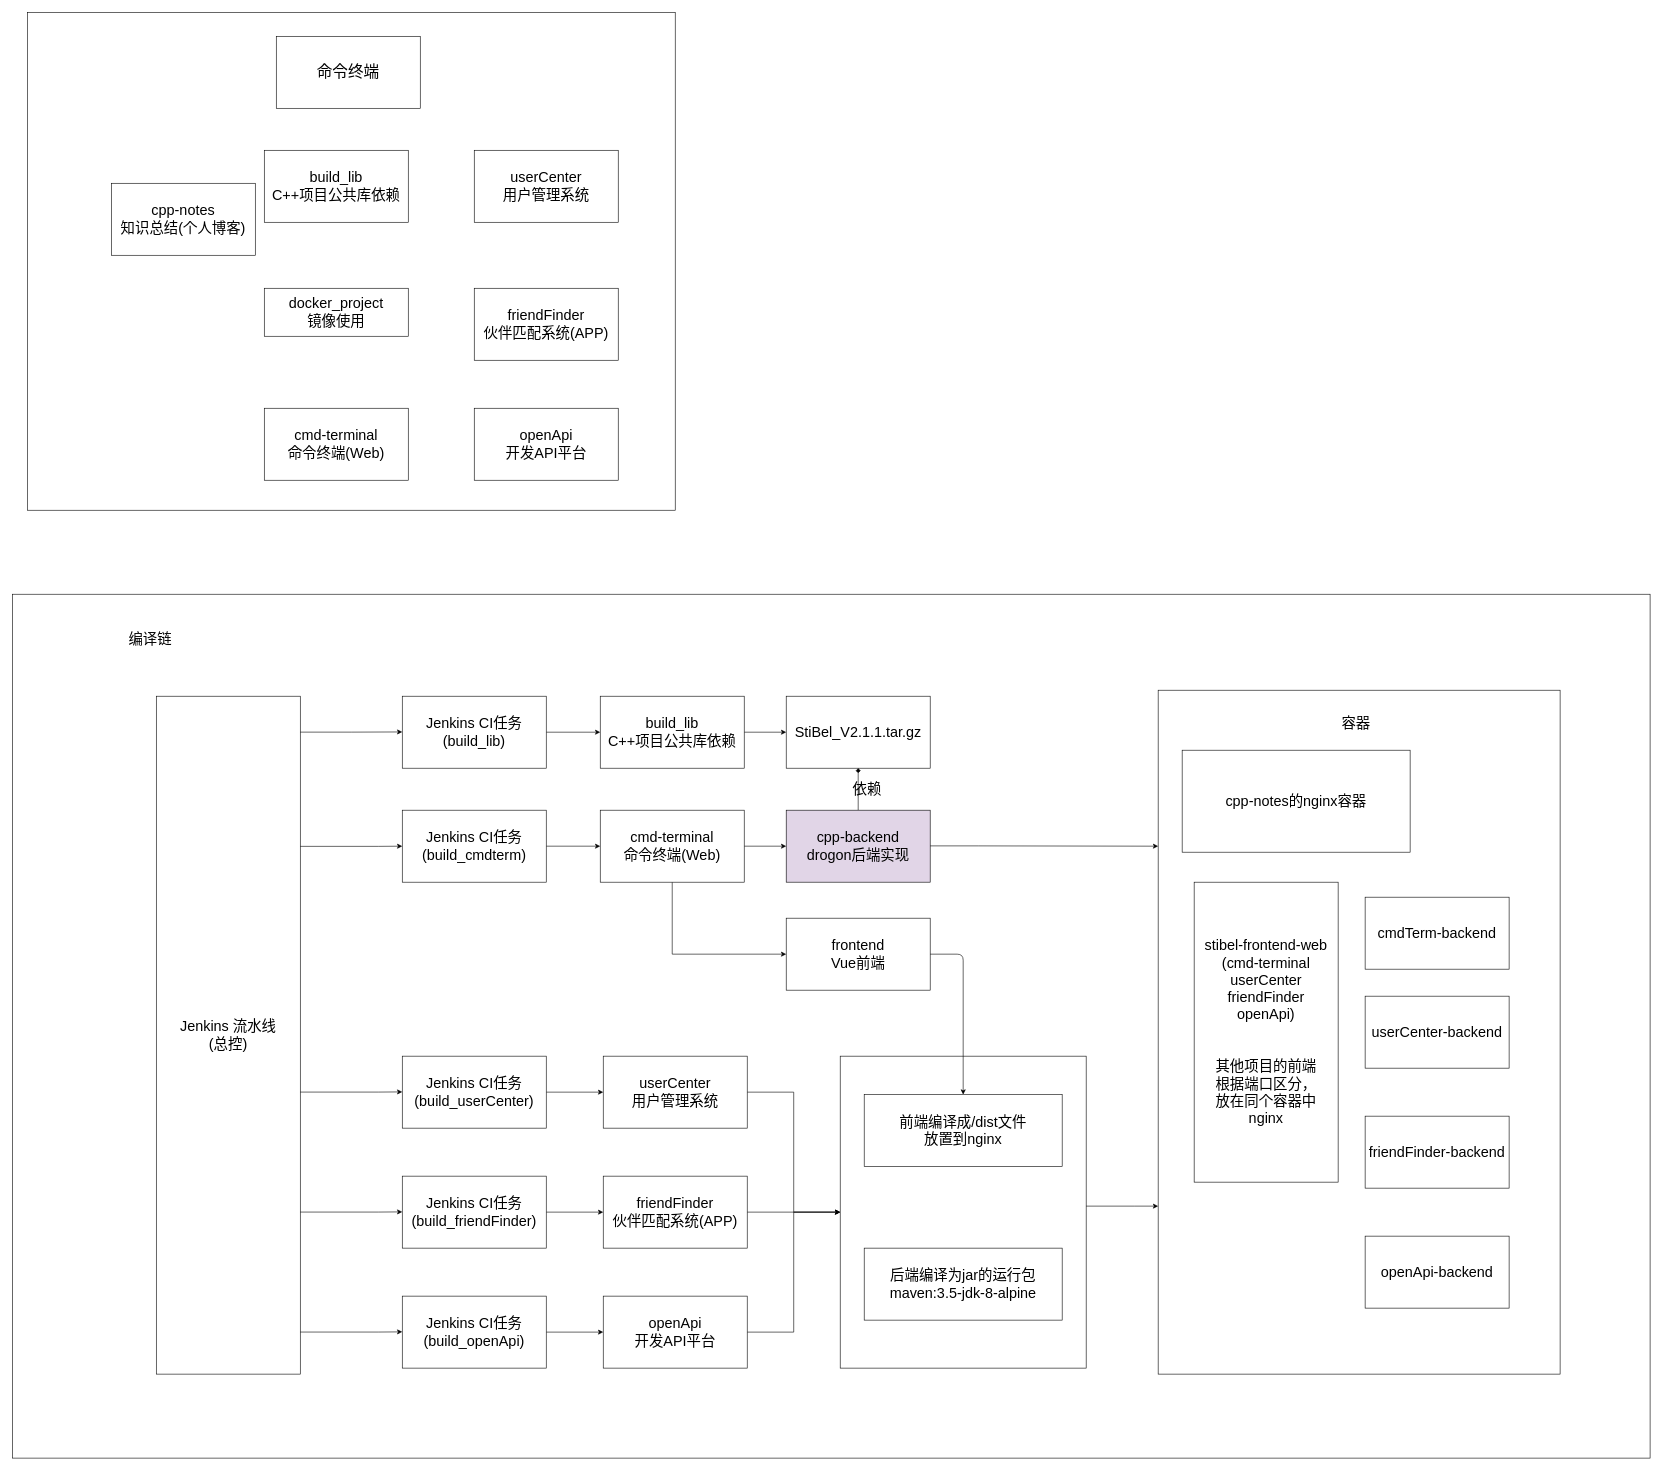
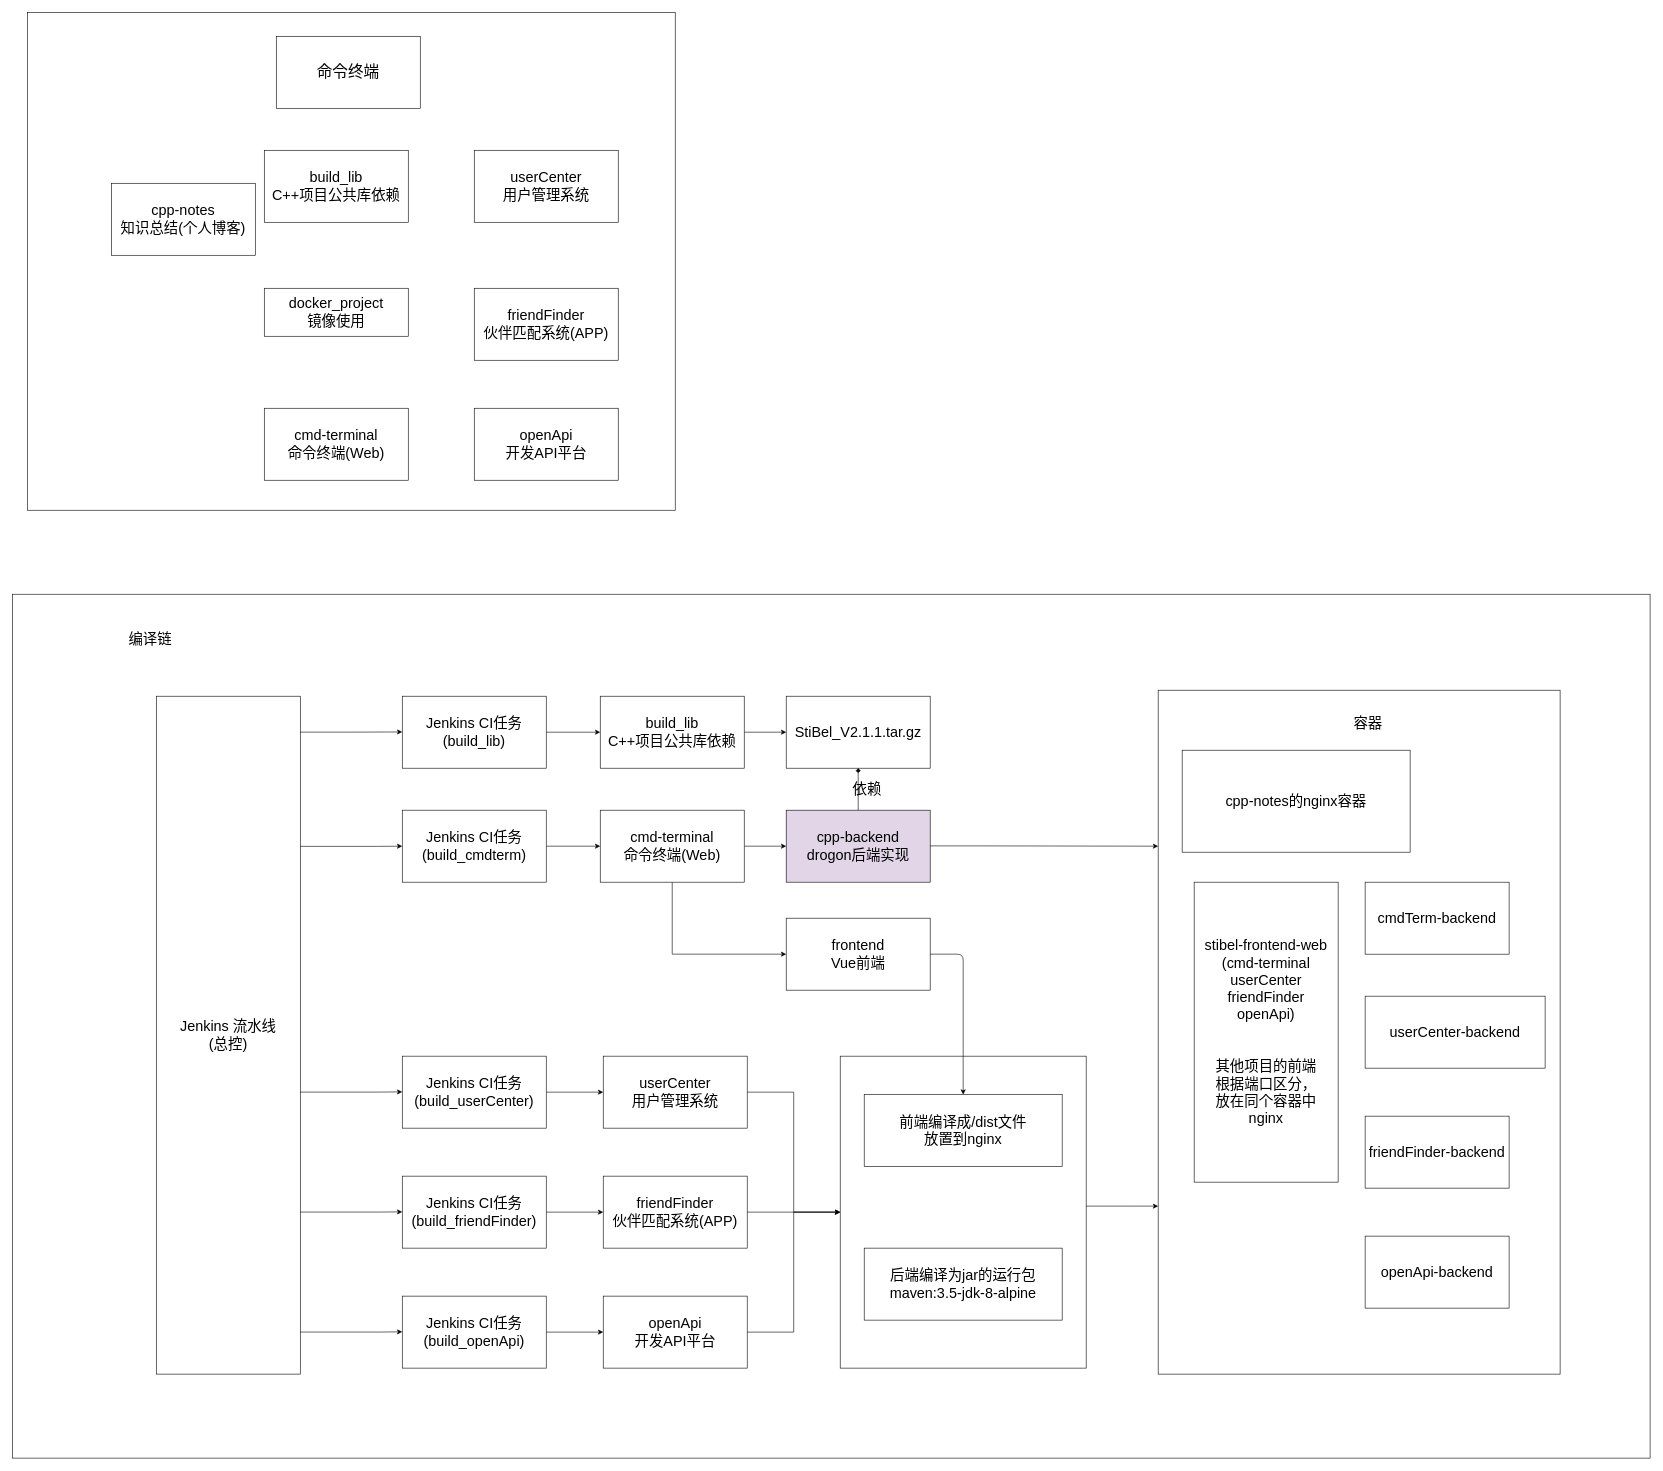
(1356, 723) -> (1368, 723)
(1437, 933) -> (1437, 918)
(1437, 1032) -> (1455, 1032)
